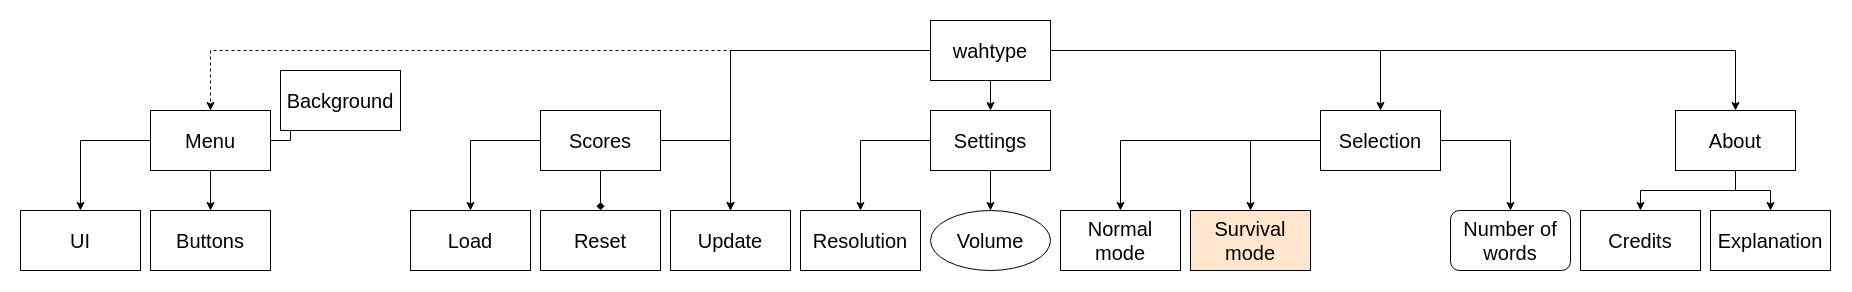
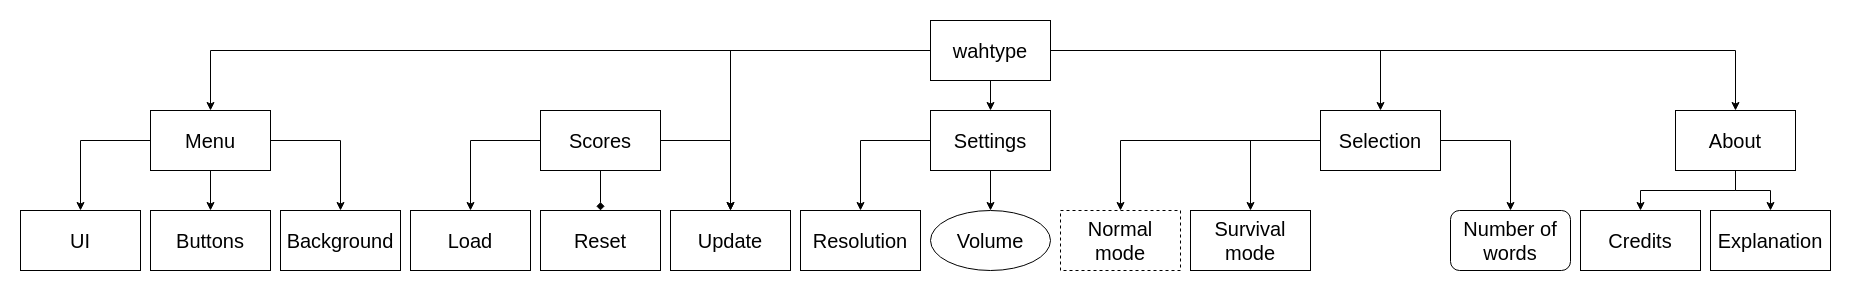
(444, 51) -> (444, 51)
(341, 101) -> (341, 241)
(1121, 241) -> (1121, 241)
(1251, 241) -> (1251, 241)
